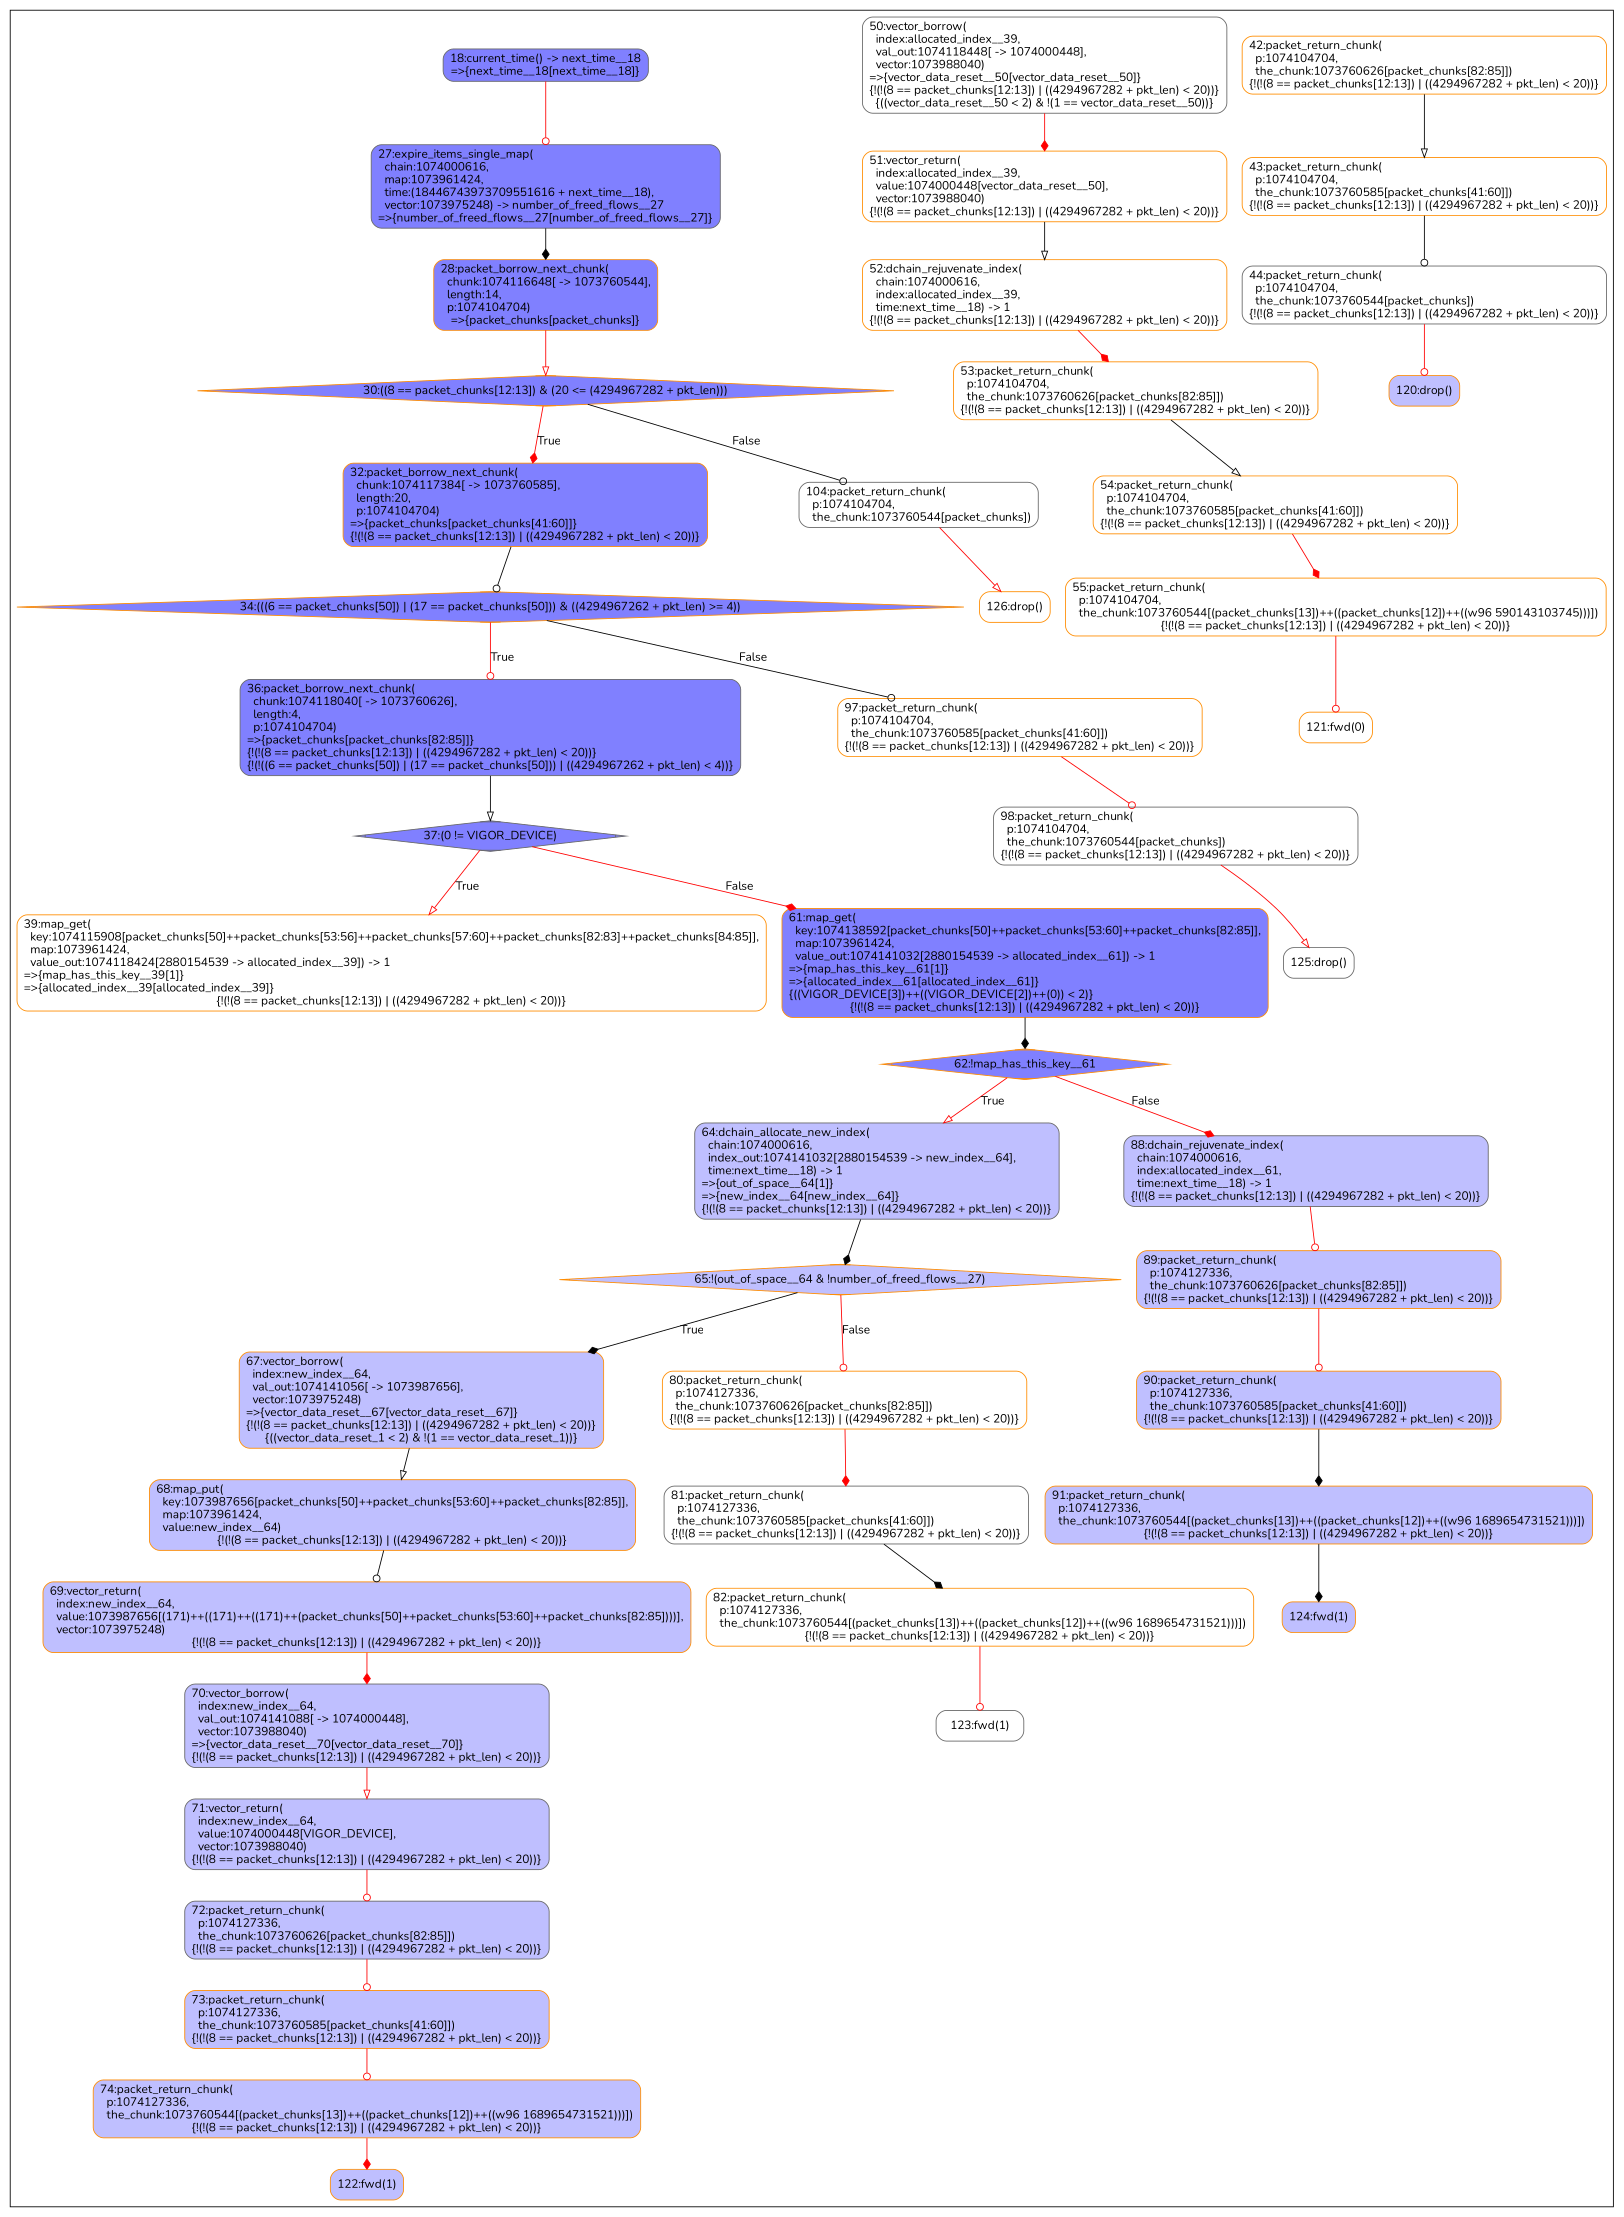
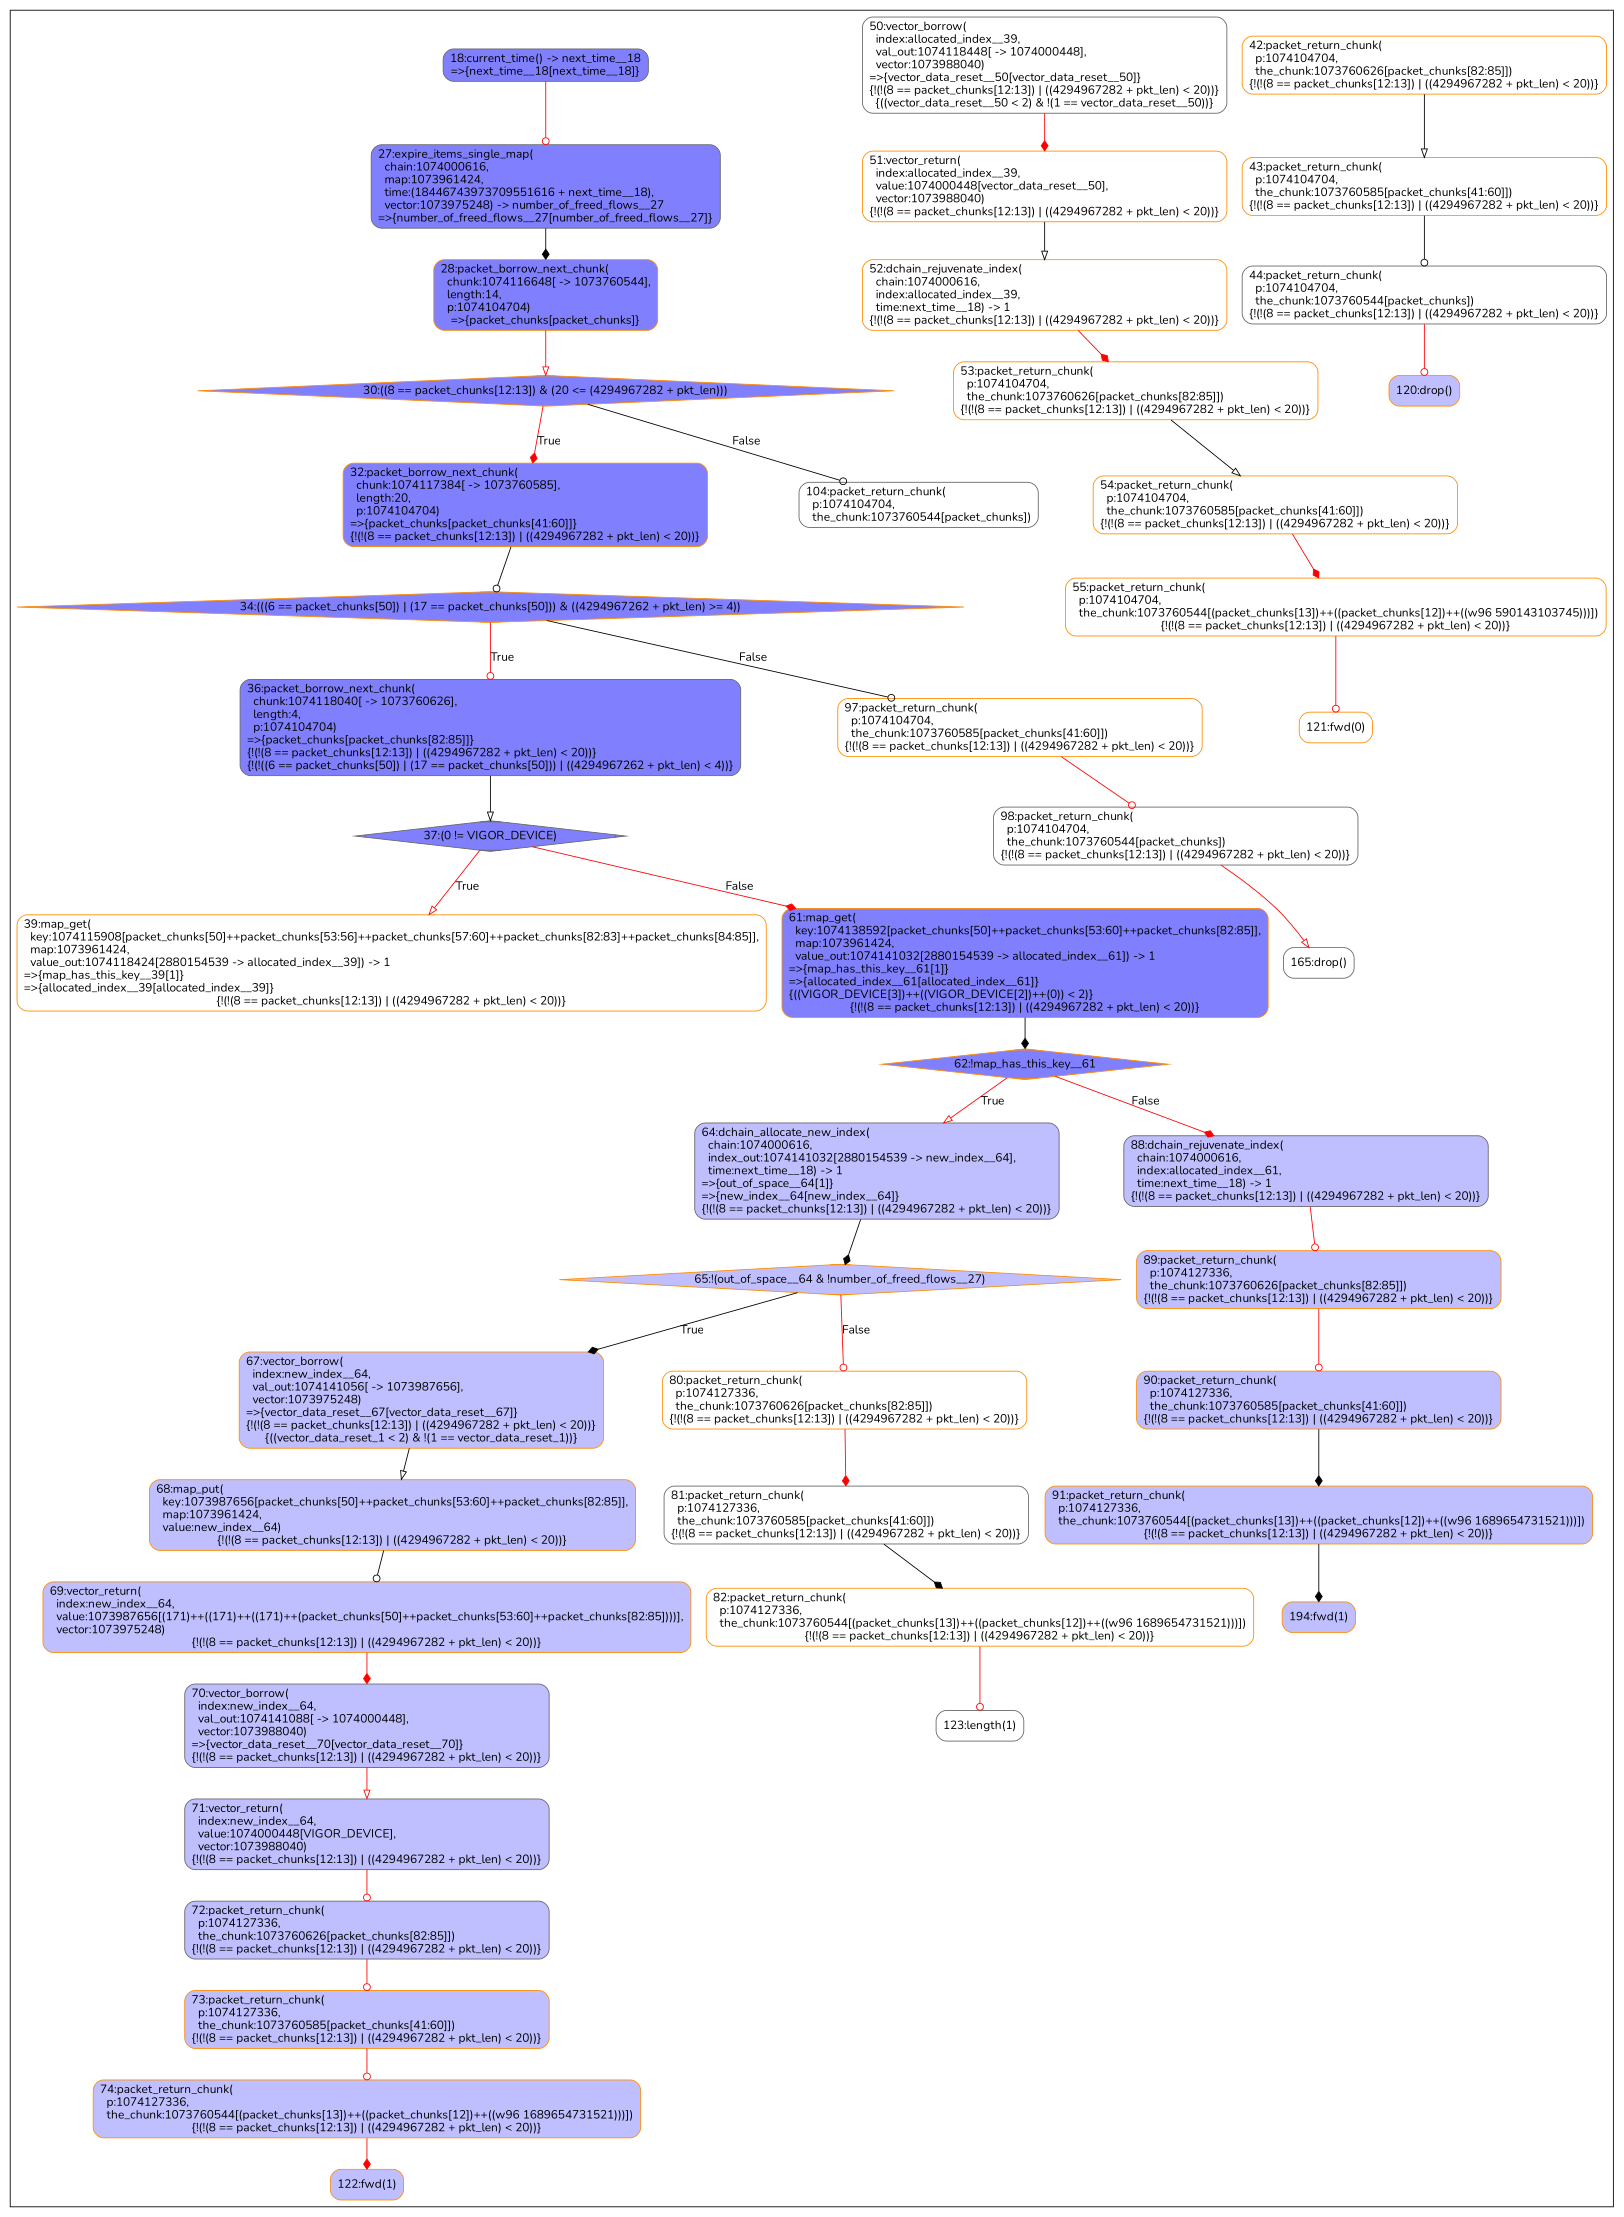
(1015, 607) -> none
(1319, 963) -> (1319, 963)
(1319, 1617) -> (1319, 1617)
(980, 1726) -> (980, 1726)
